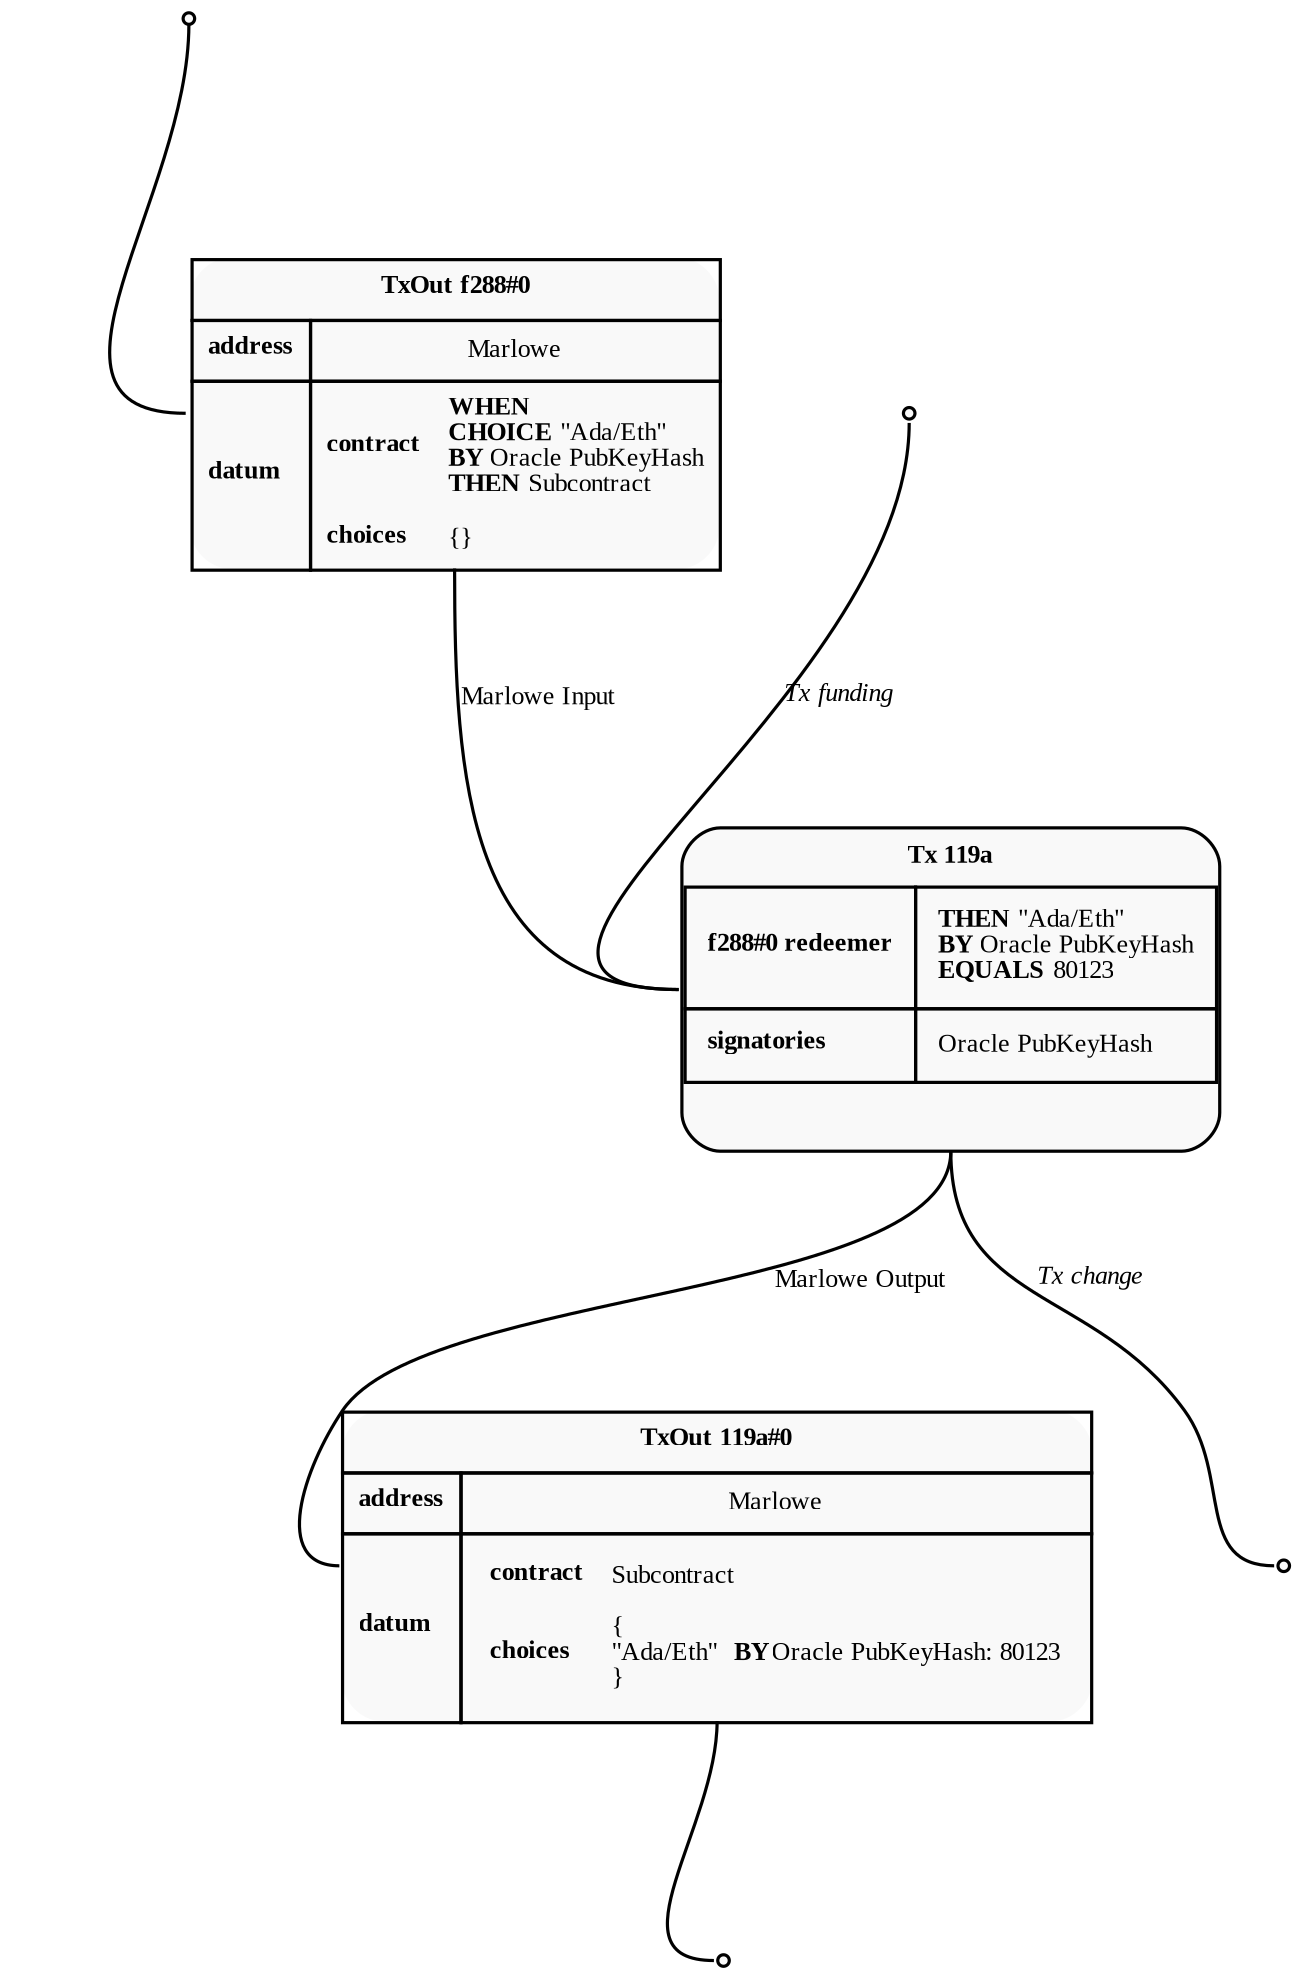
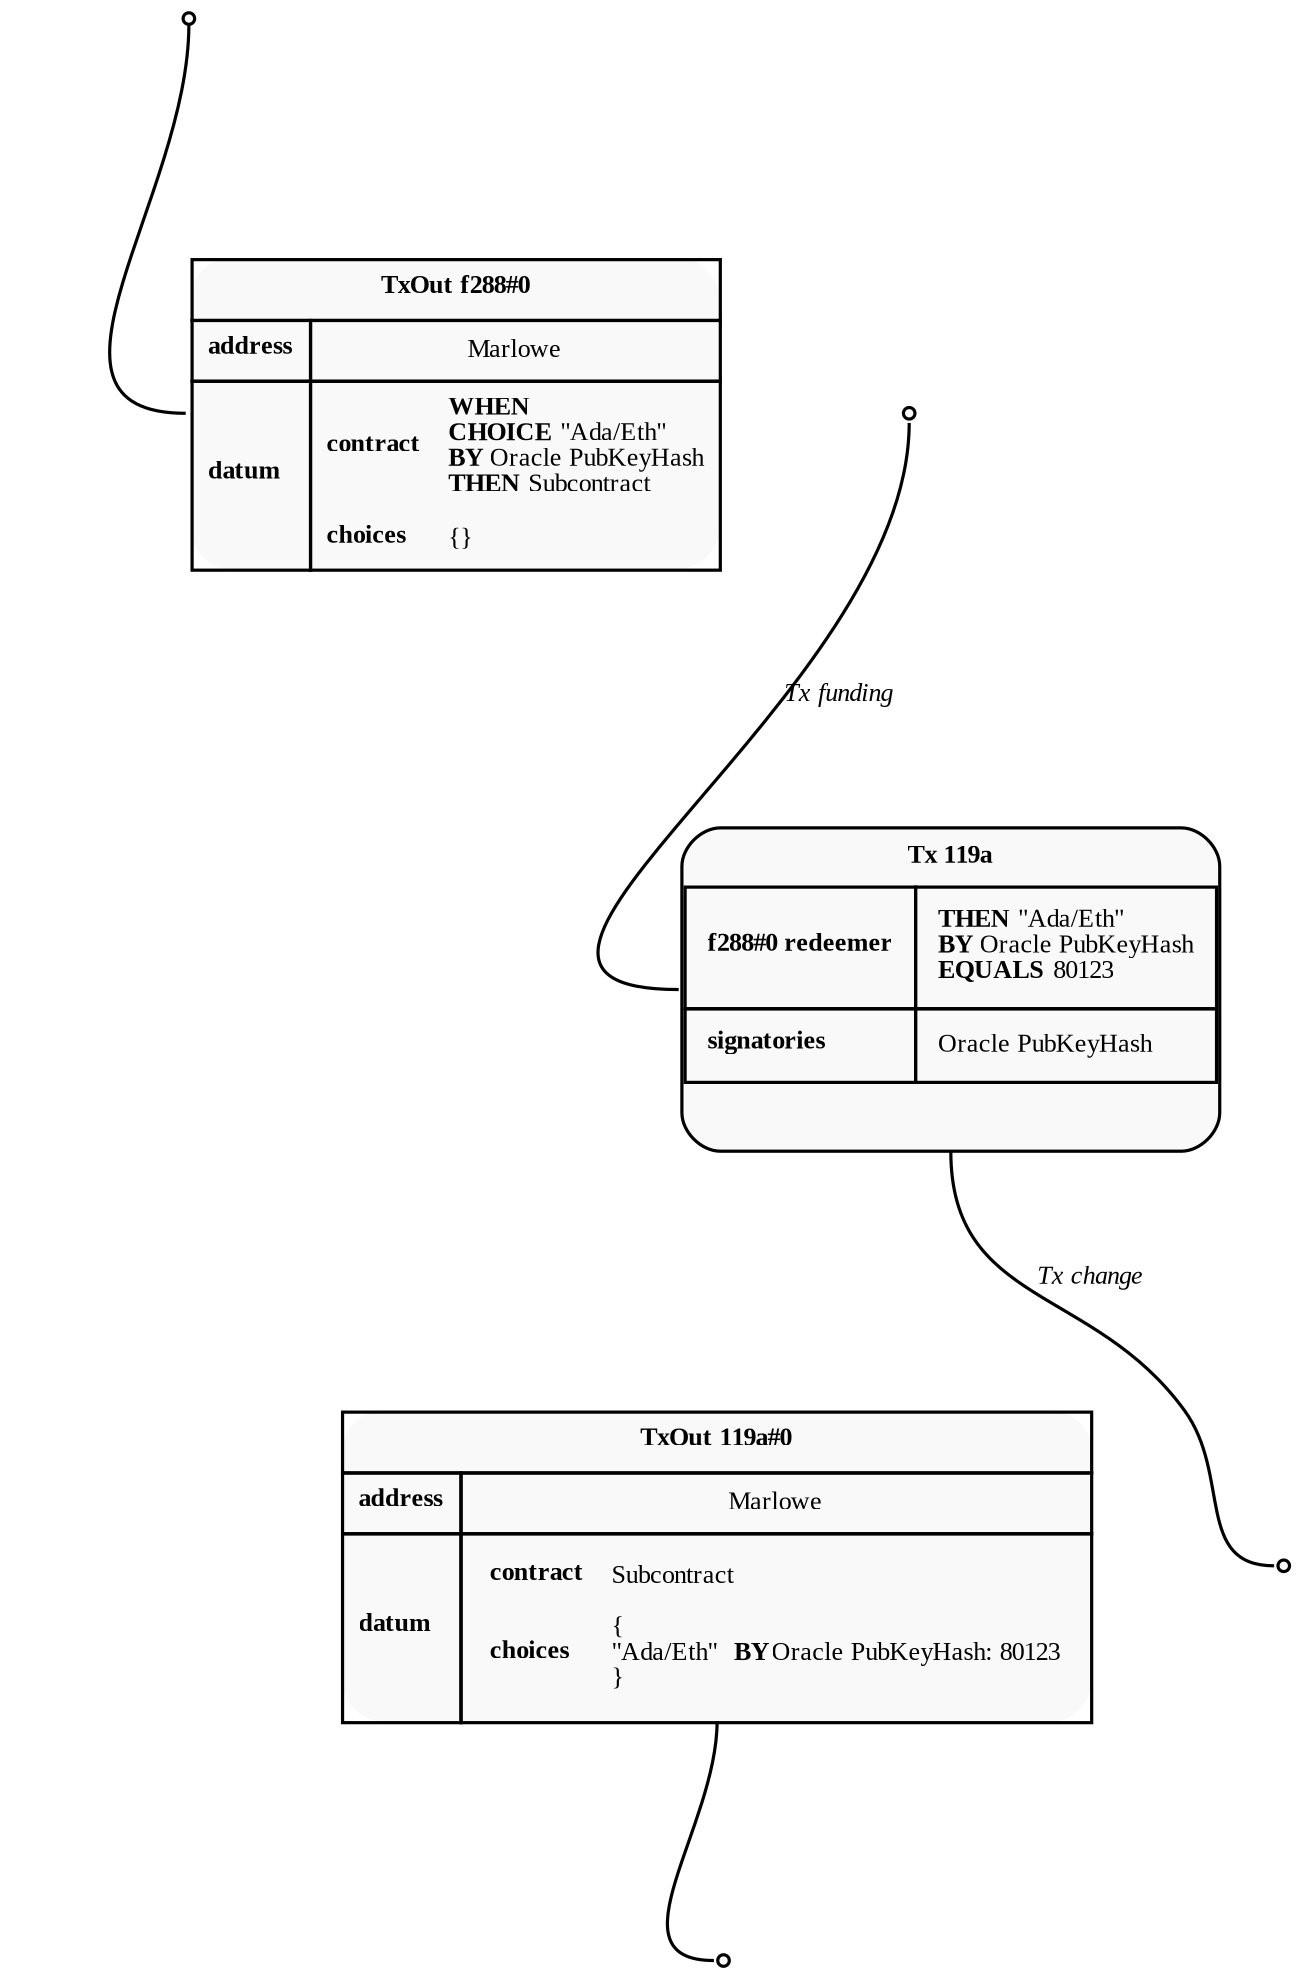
(481, 837) -> none
(567, 1315) -> none
